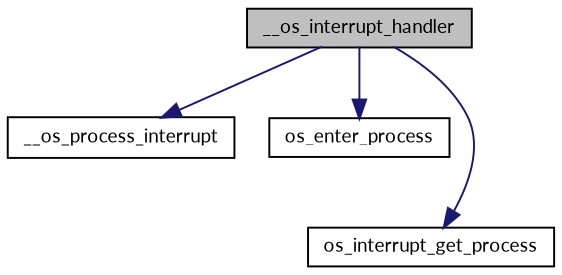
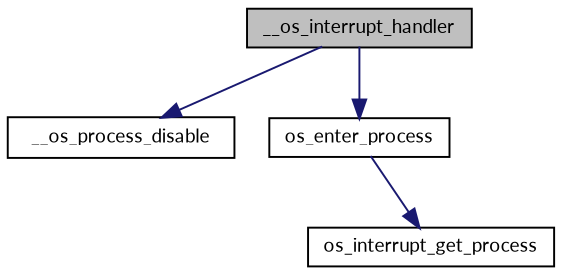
(466, 115) -> (390, 184)
(121, 138) -> (121, 138)
